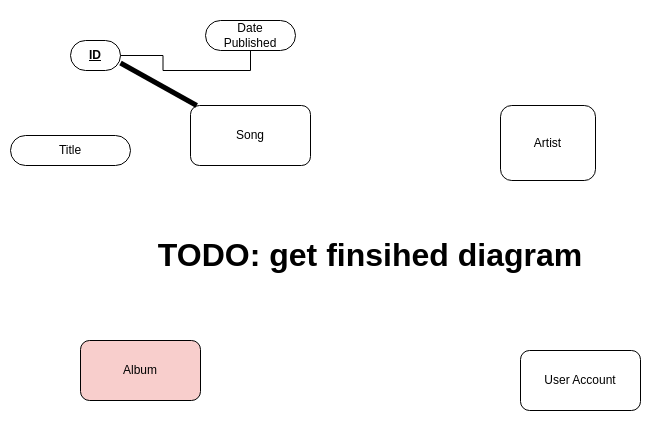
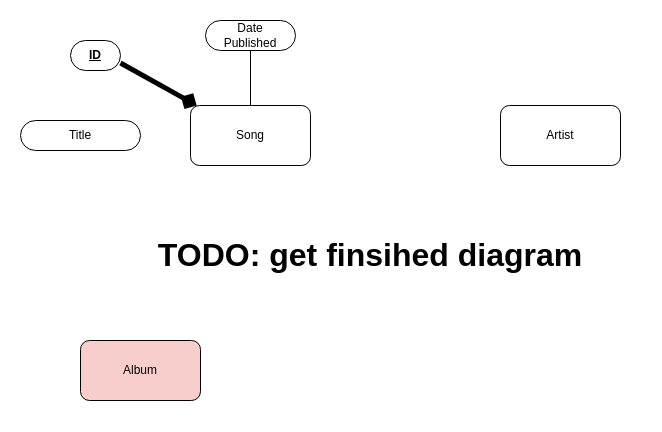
(180, 71) -> (251, 87)
(190, 102) -> (183, 98)
(548, 143) -> (561, 136)
(71, 151) -> (81, 136)
(581, 381) -> none
